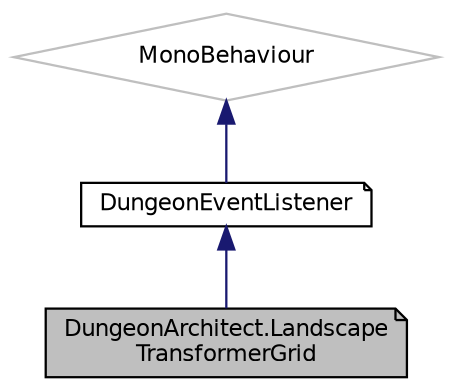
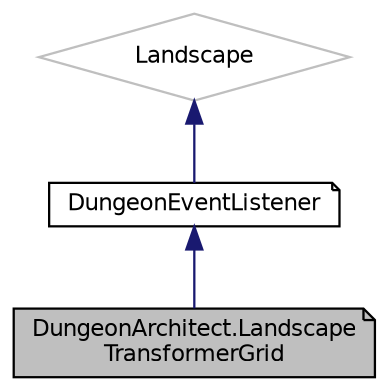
(226, 57) -> (194, 57)
